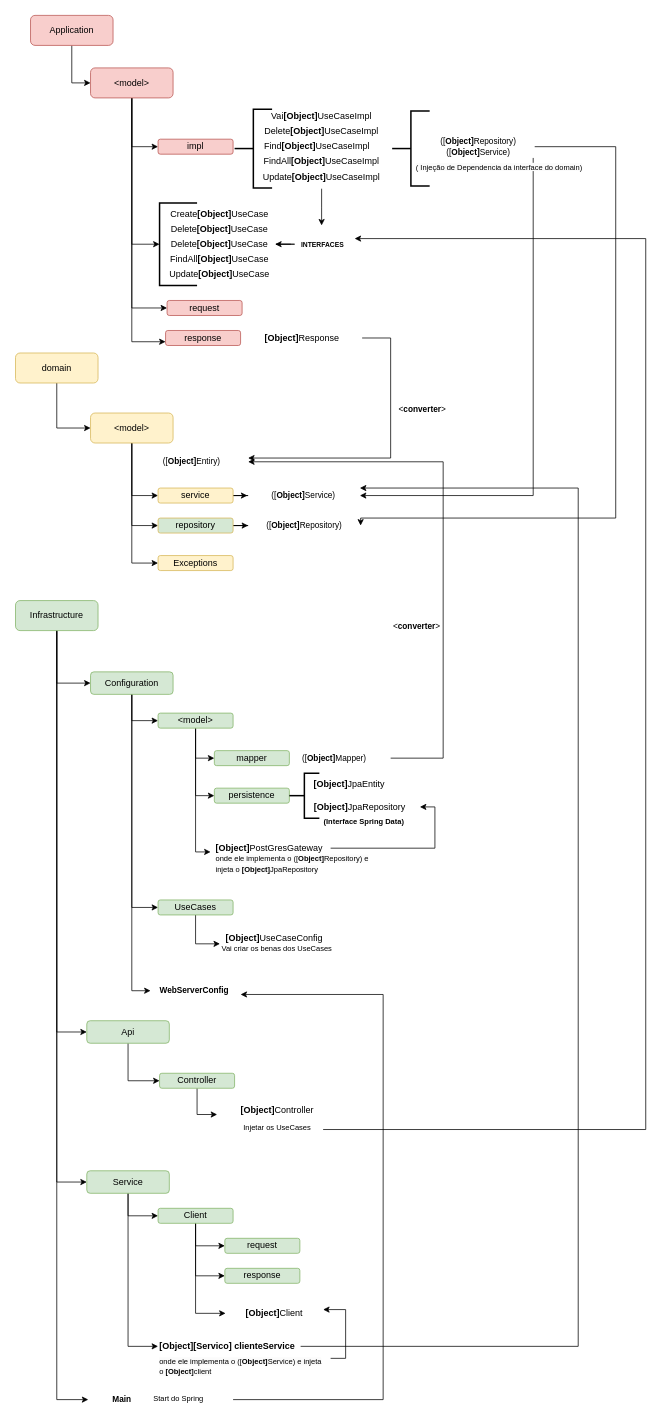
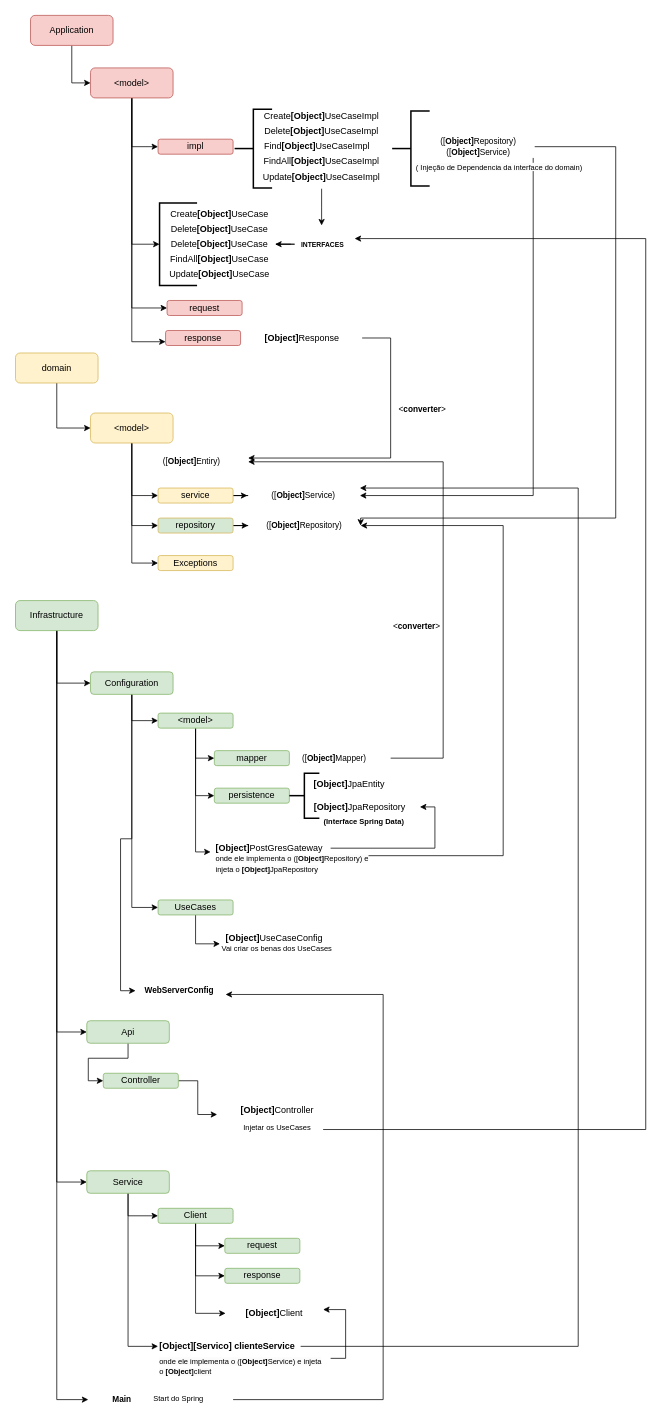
(321, 117) -> (321, 117)
none -> (503, 689)
(195, 990) -> (180, 990)
(197, 1080) -> (141, 1080)
